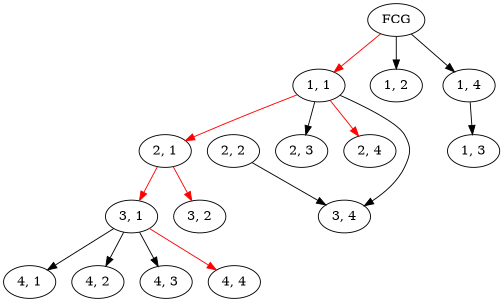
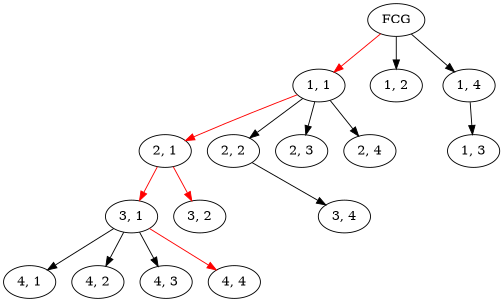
(342, 115) -> (342, 115)
(406, 137) -> (280, 115)
